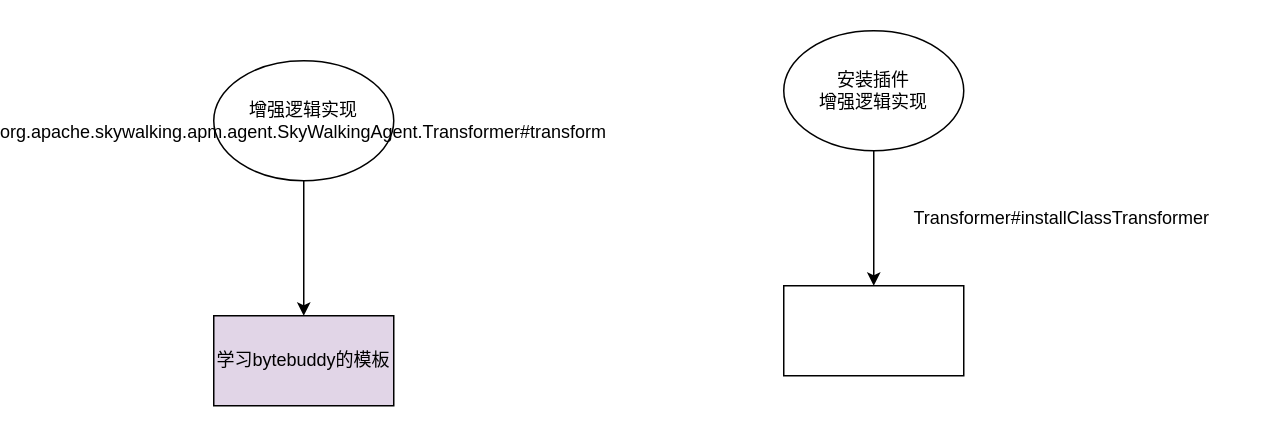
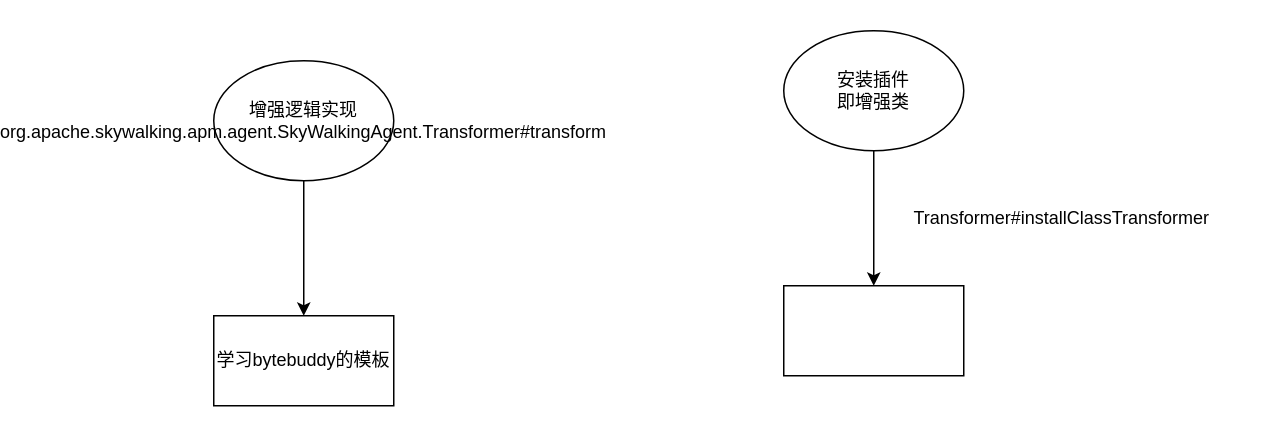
(874, 91) -> (874, 91)
(304, 361) -> (304, 361)
